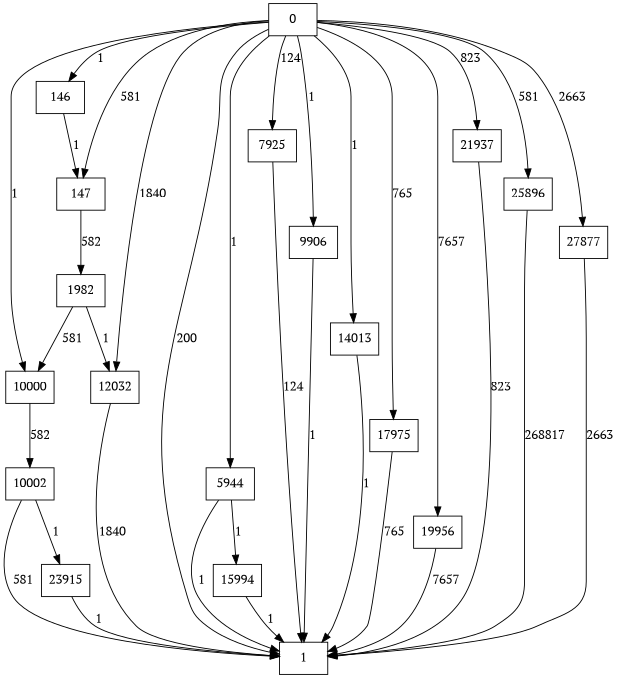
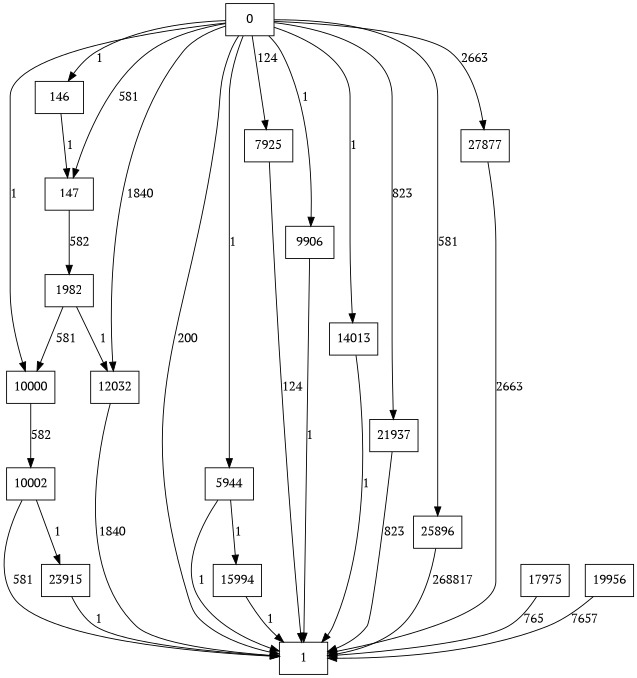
(392, 199) -> none
(438, 225) -> none
